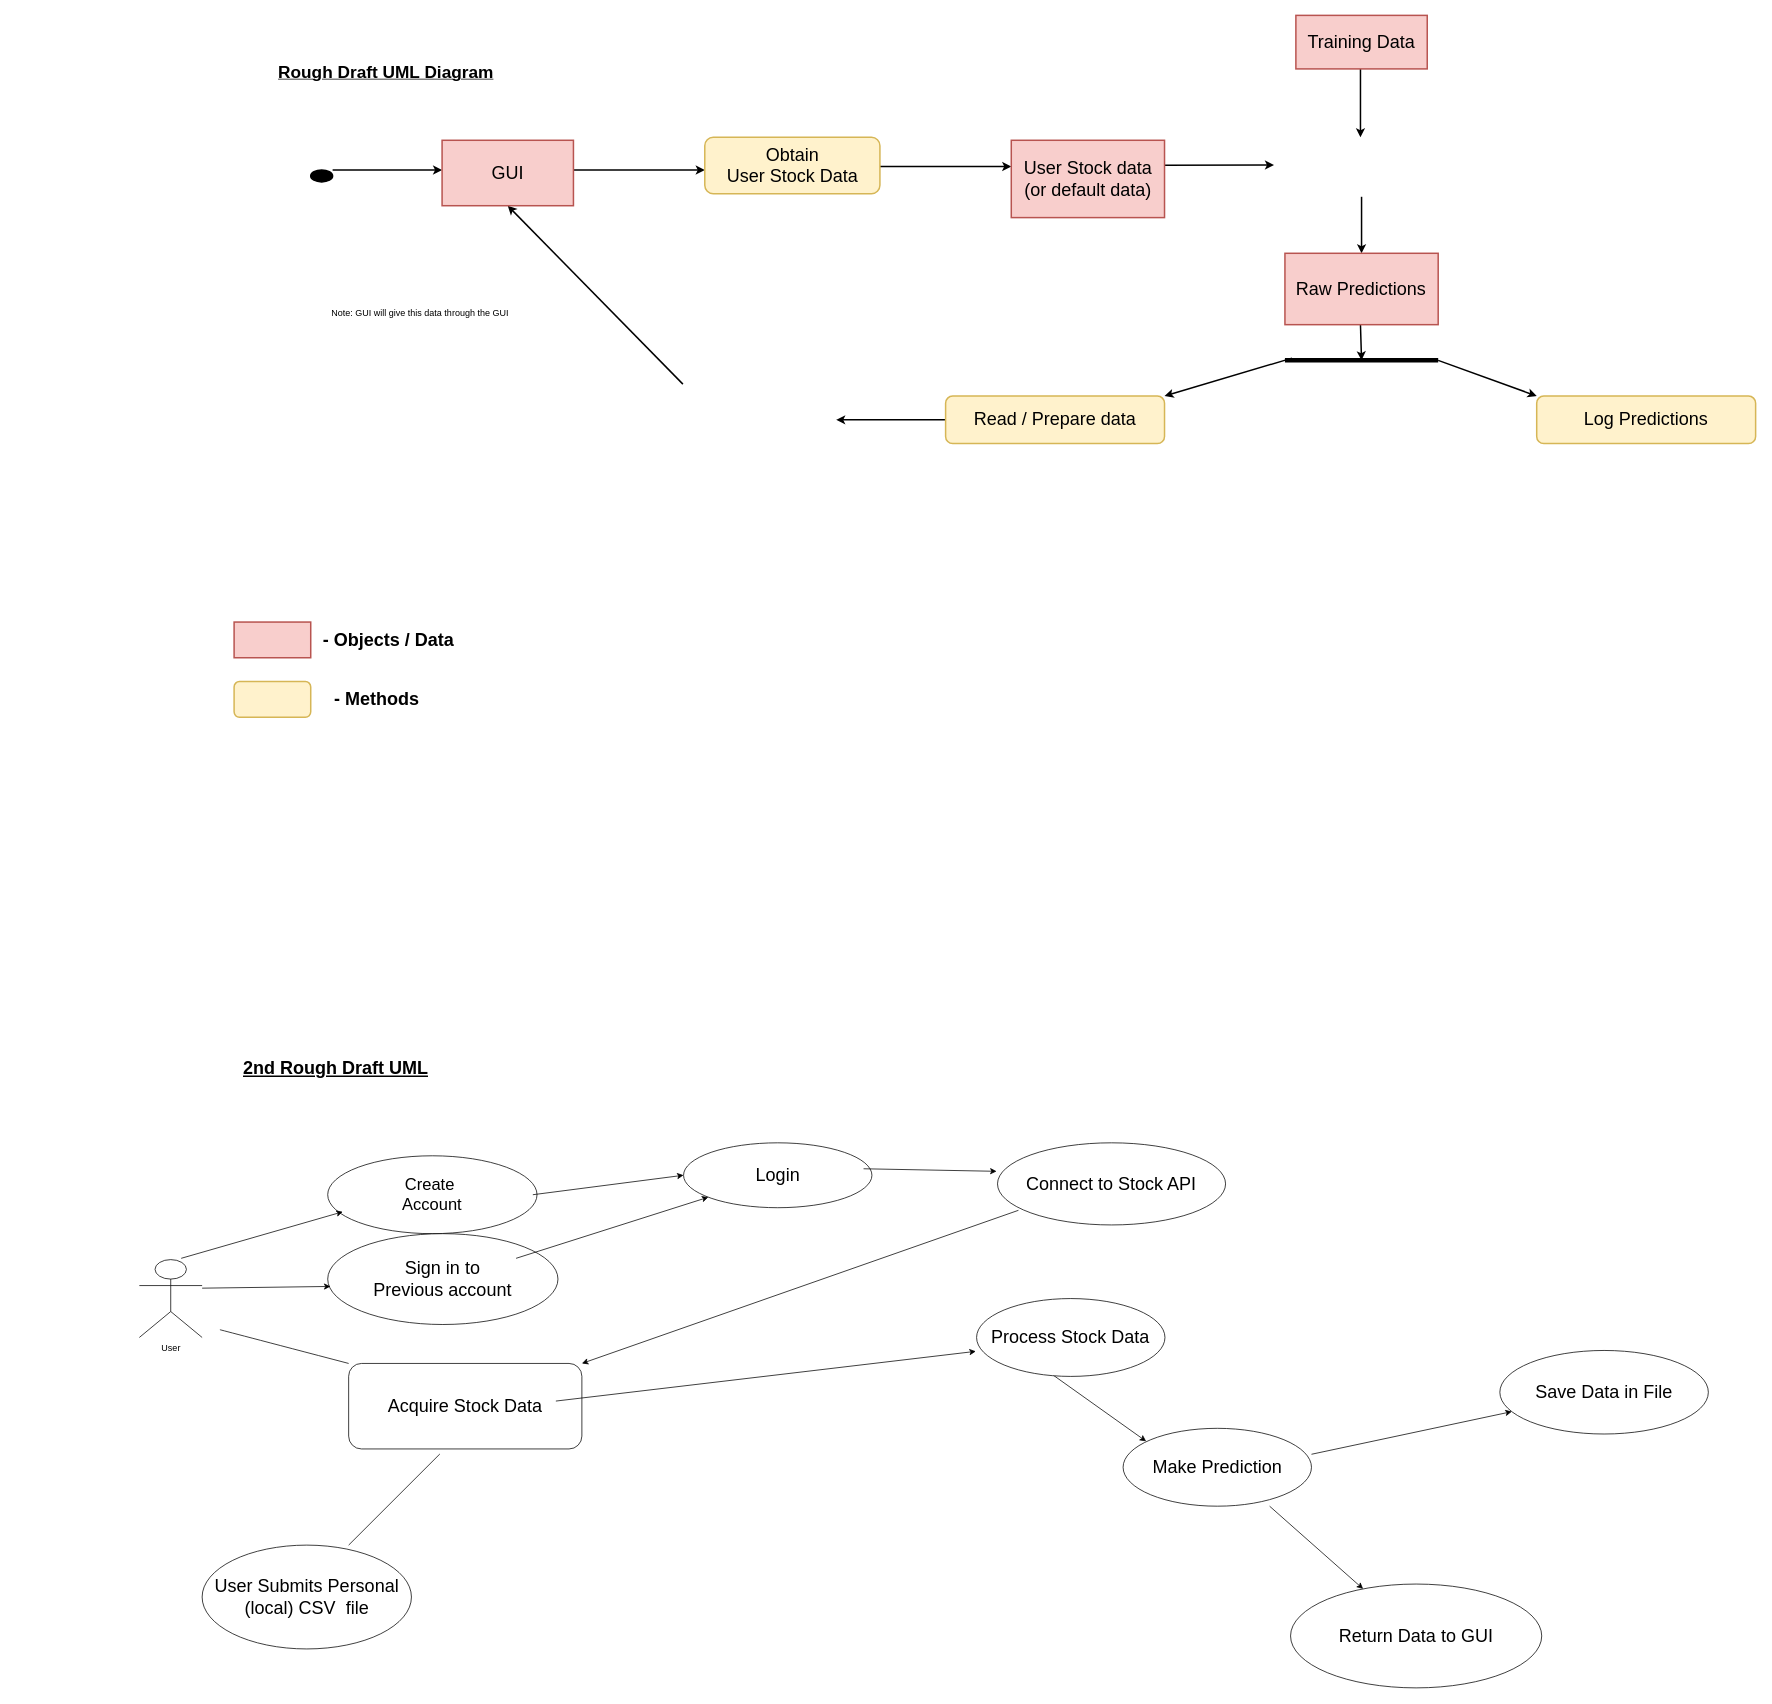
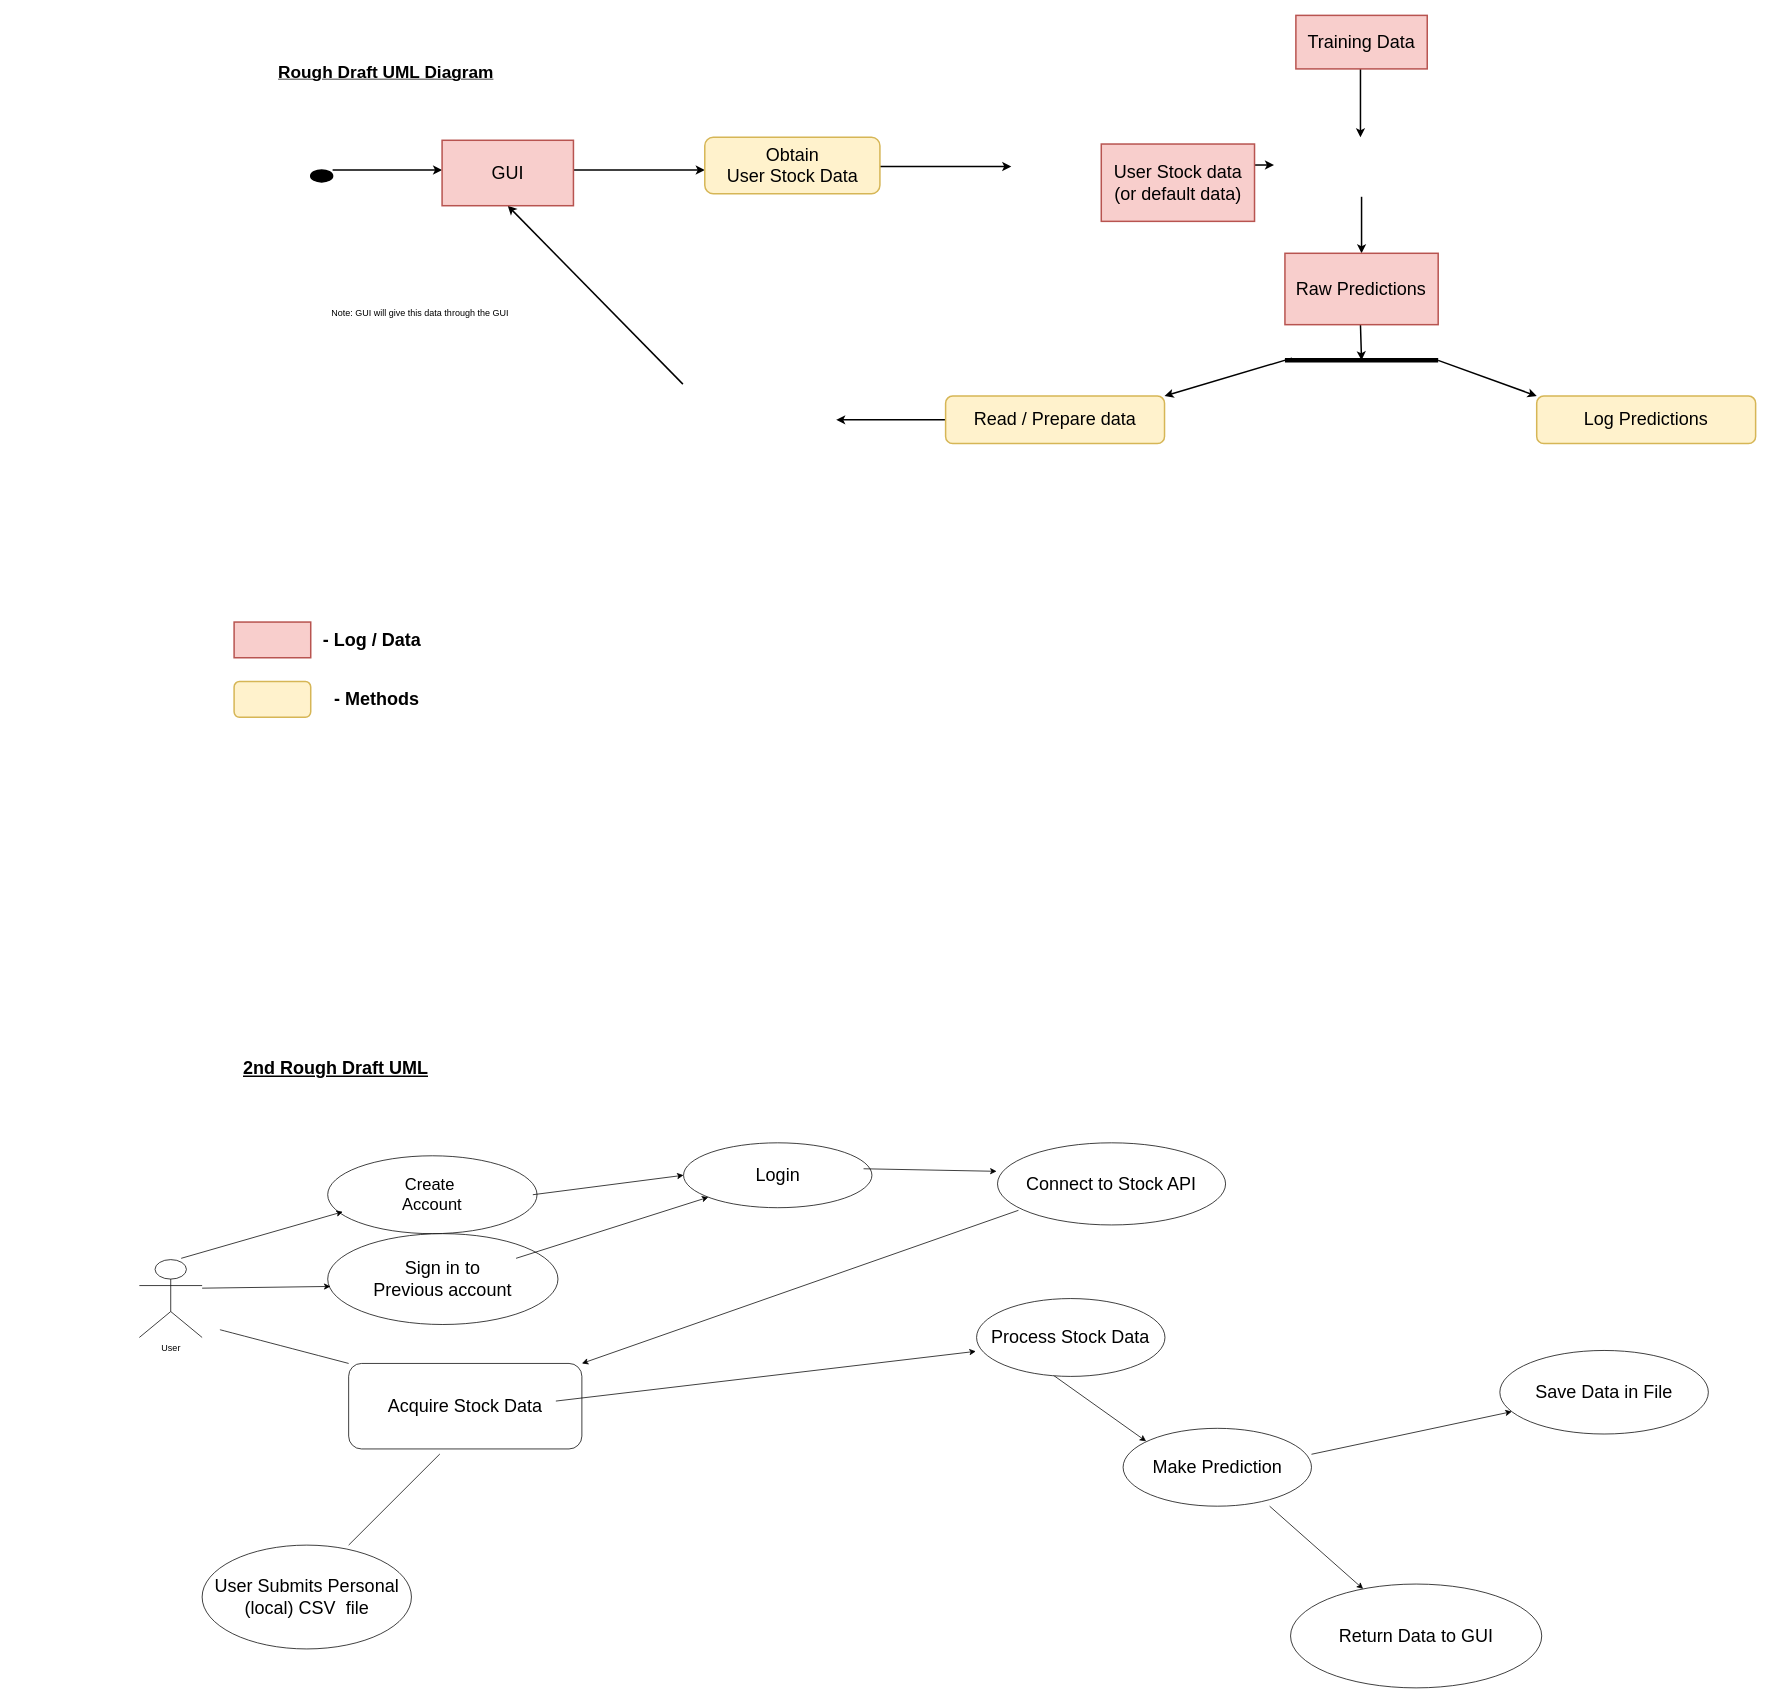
(1088, 179) -> (1178, 183)
(360, 640) -> (350, 640)
